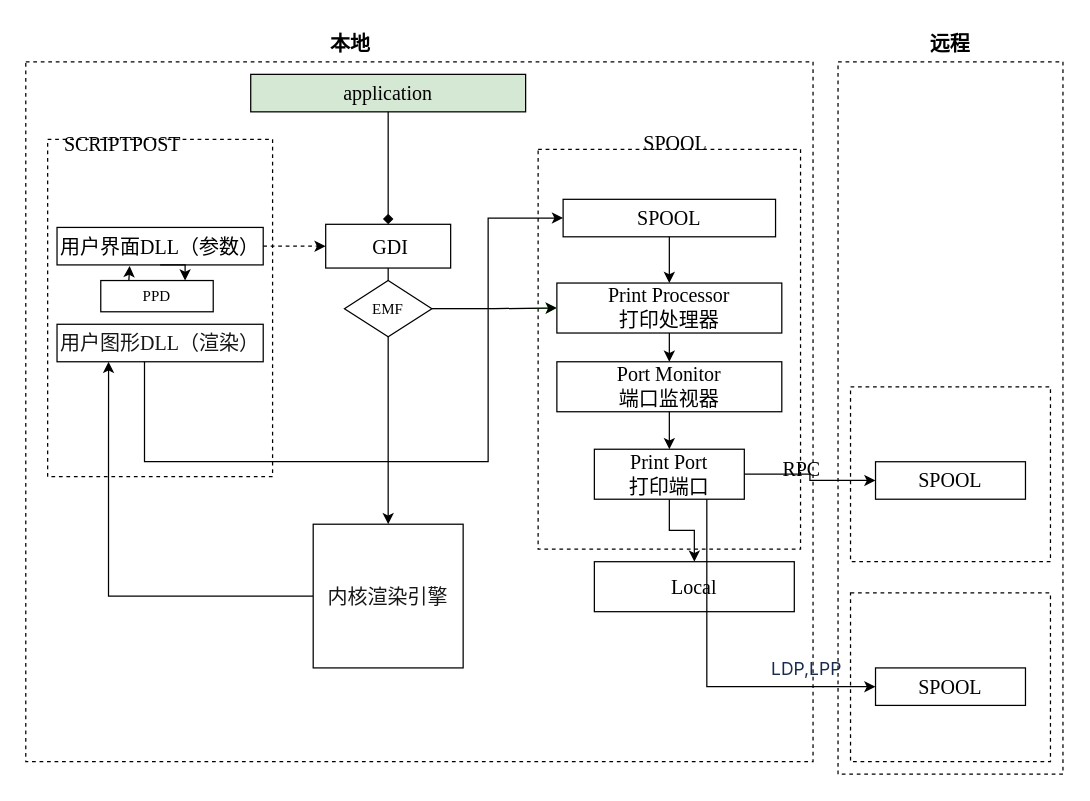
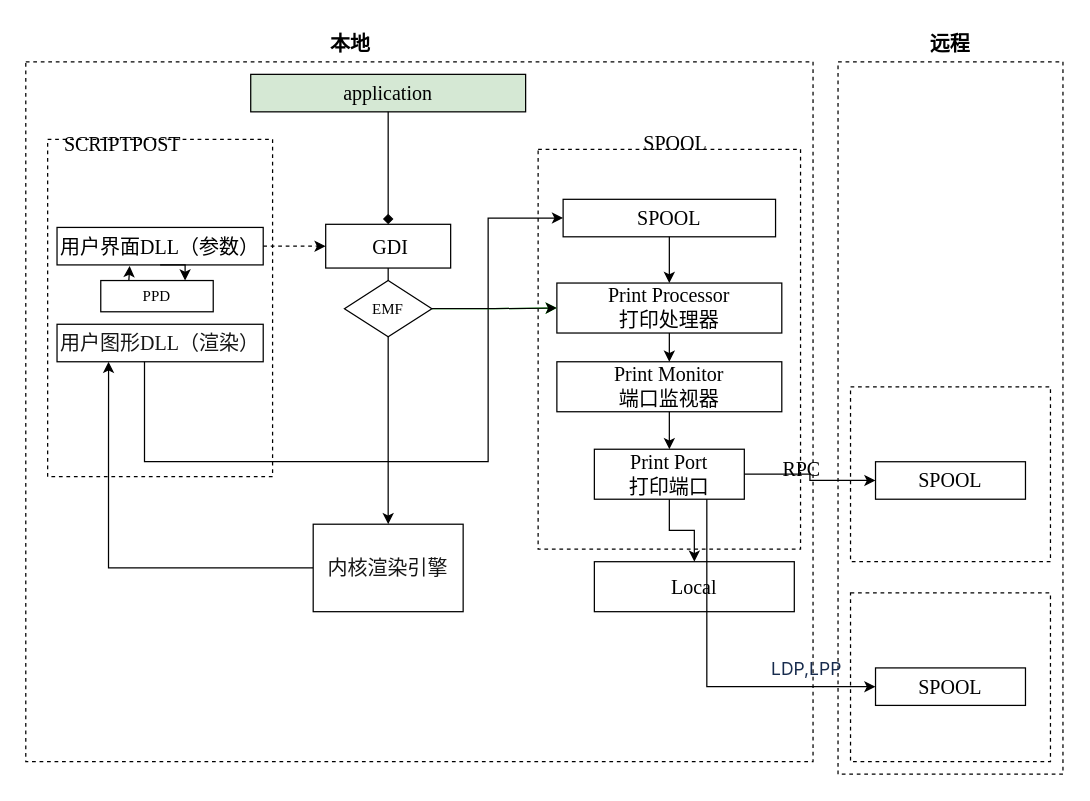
(669, 387) -> (669, 387)
(388, 596) -> (388, 568)
